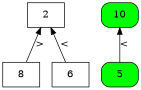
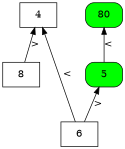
(46, 15) -> (38, 15)
(120, 15) -> (104, 15)
none -> (90, 108)
